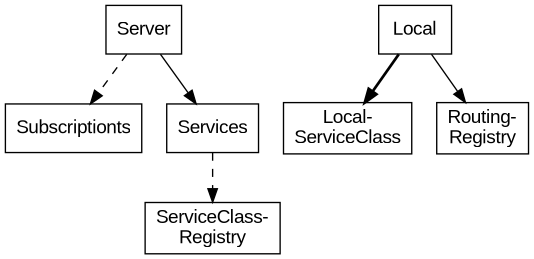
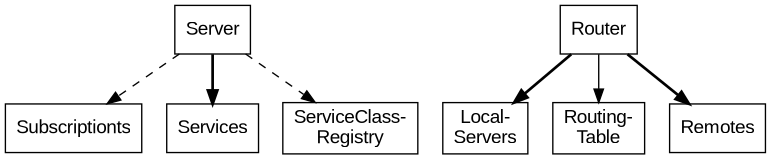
(415, 30) -> (599, 30)
(174, 73) -> (213, 72)
(348, 128) -> (485, 128)
(483, 128) -> (599, 128)
none -> (718, 128)
(213, 171) -> (275, 74)
